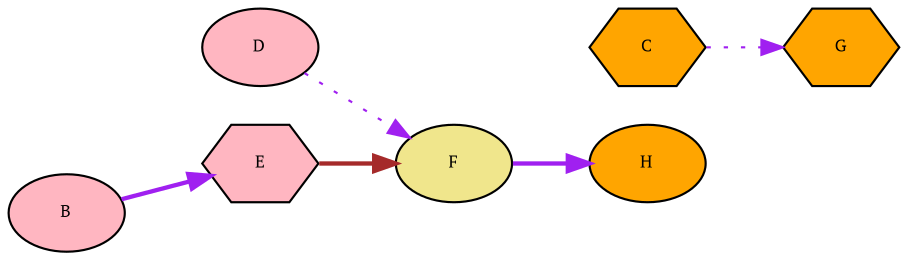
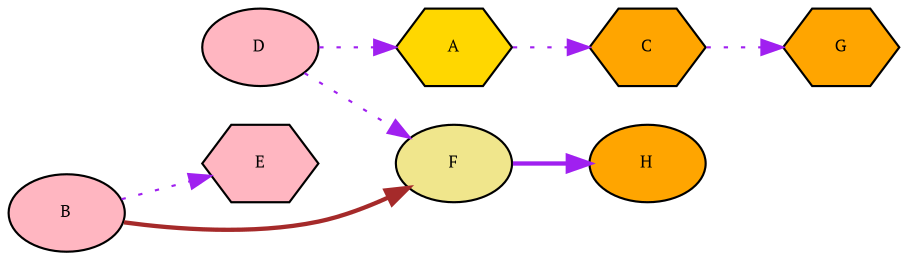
none -> (454, 47)
(347, 164) -> (258, 229)
(155, 190) -> (155, 190)
